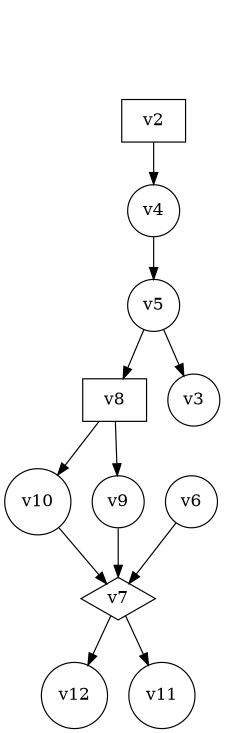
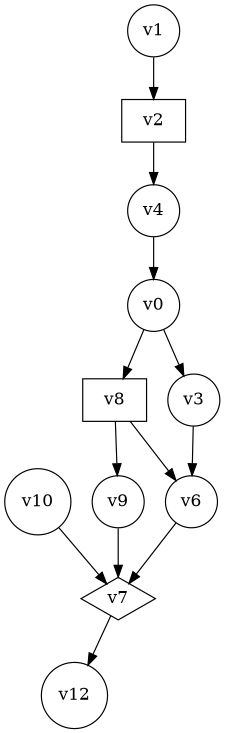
none -> (154, 31)
(154, 305) -> (154, 305)
(82, 443) -> (149, 446)
none -> (193, 445)
(162, 695) -> none
